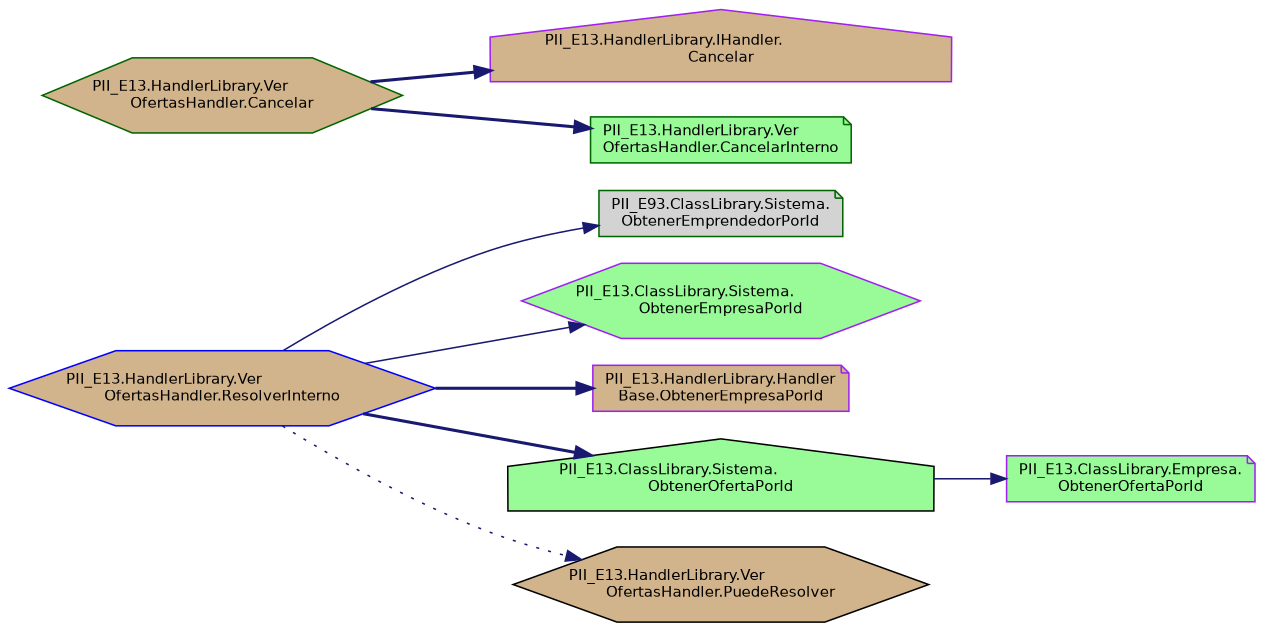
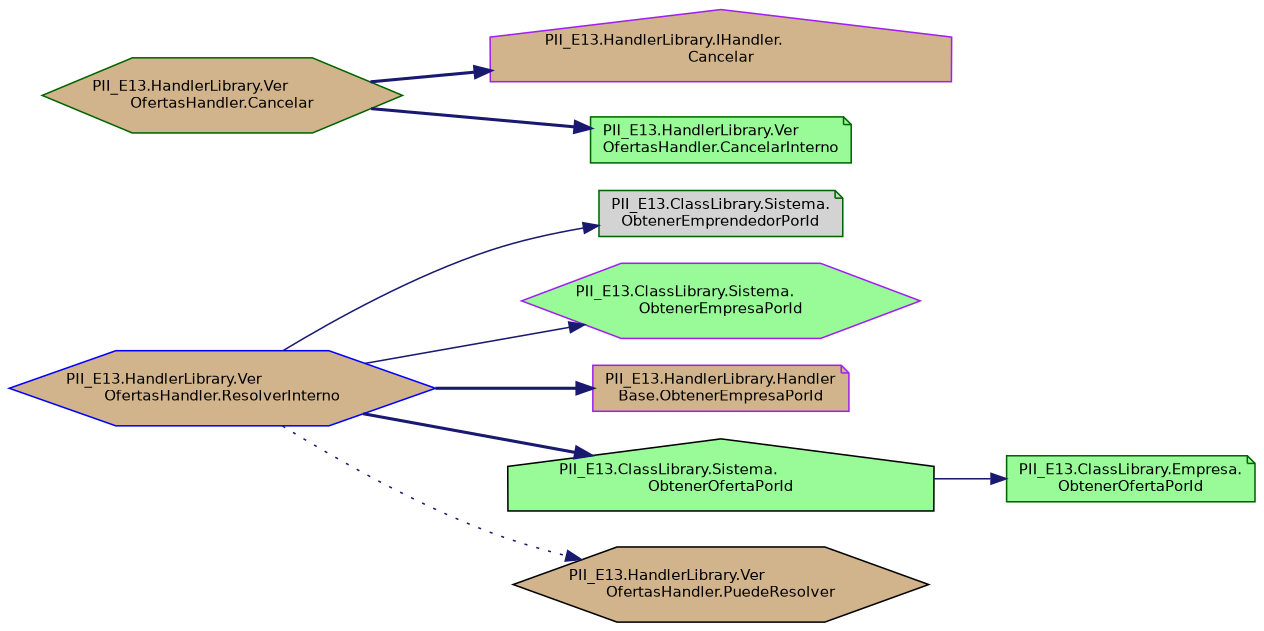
(721, 213) -> (721, 213)
(1131, 479) -> (1131, 479)
